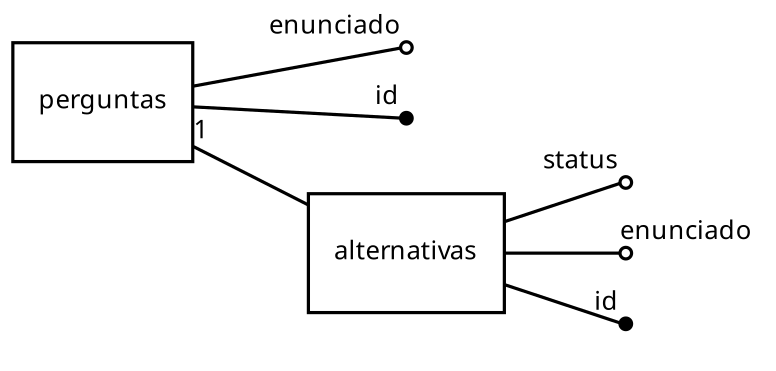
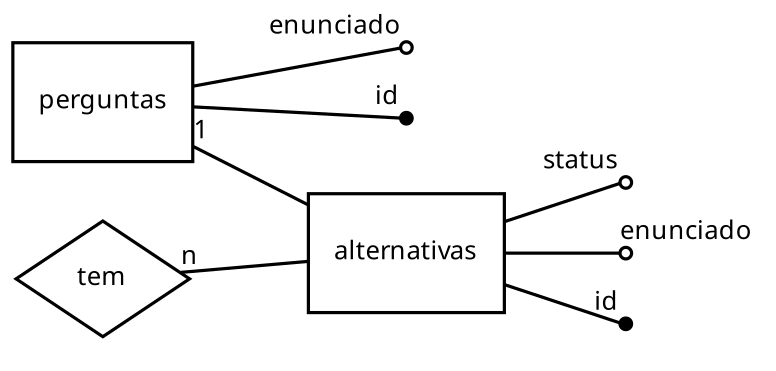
none -> (103, 279)
